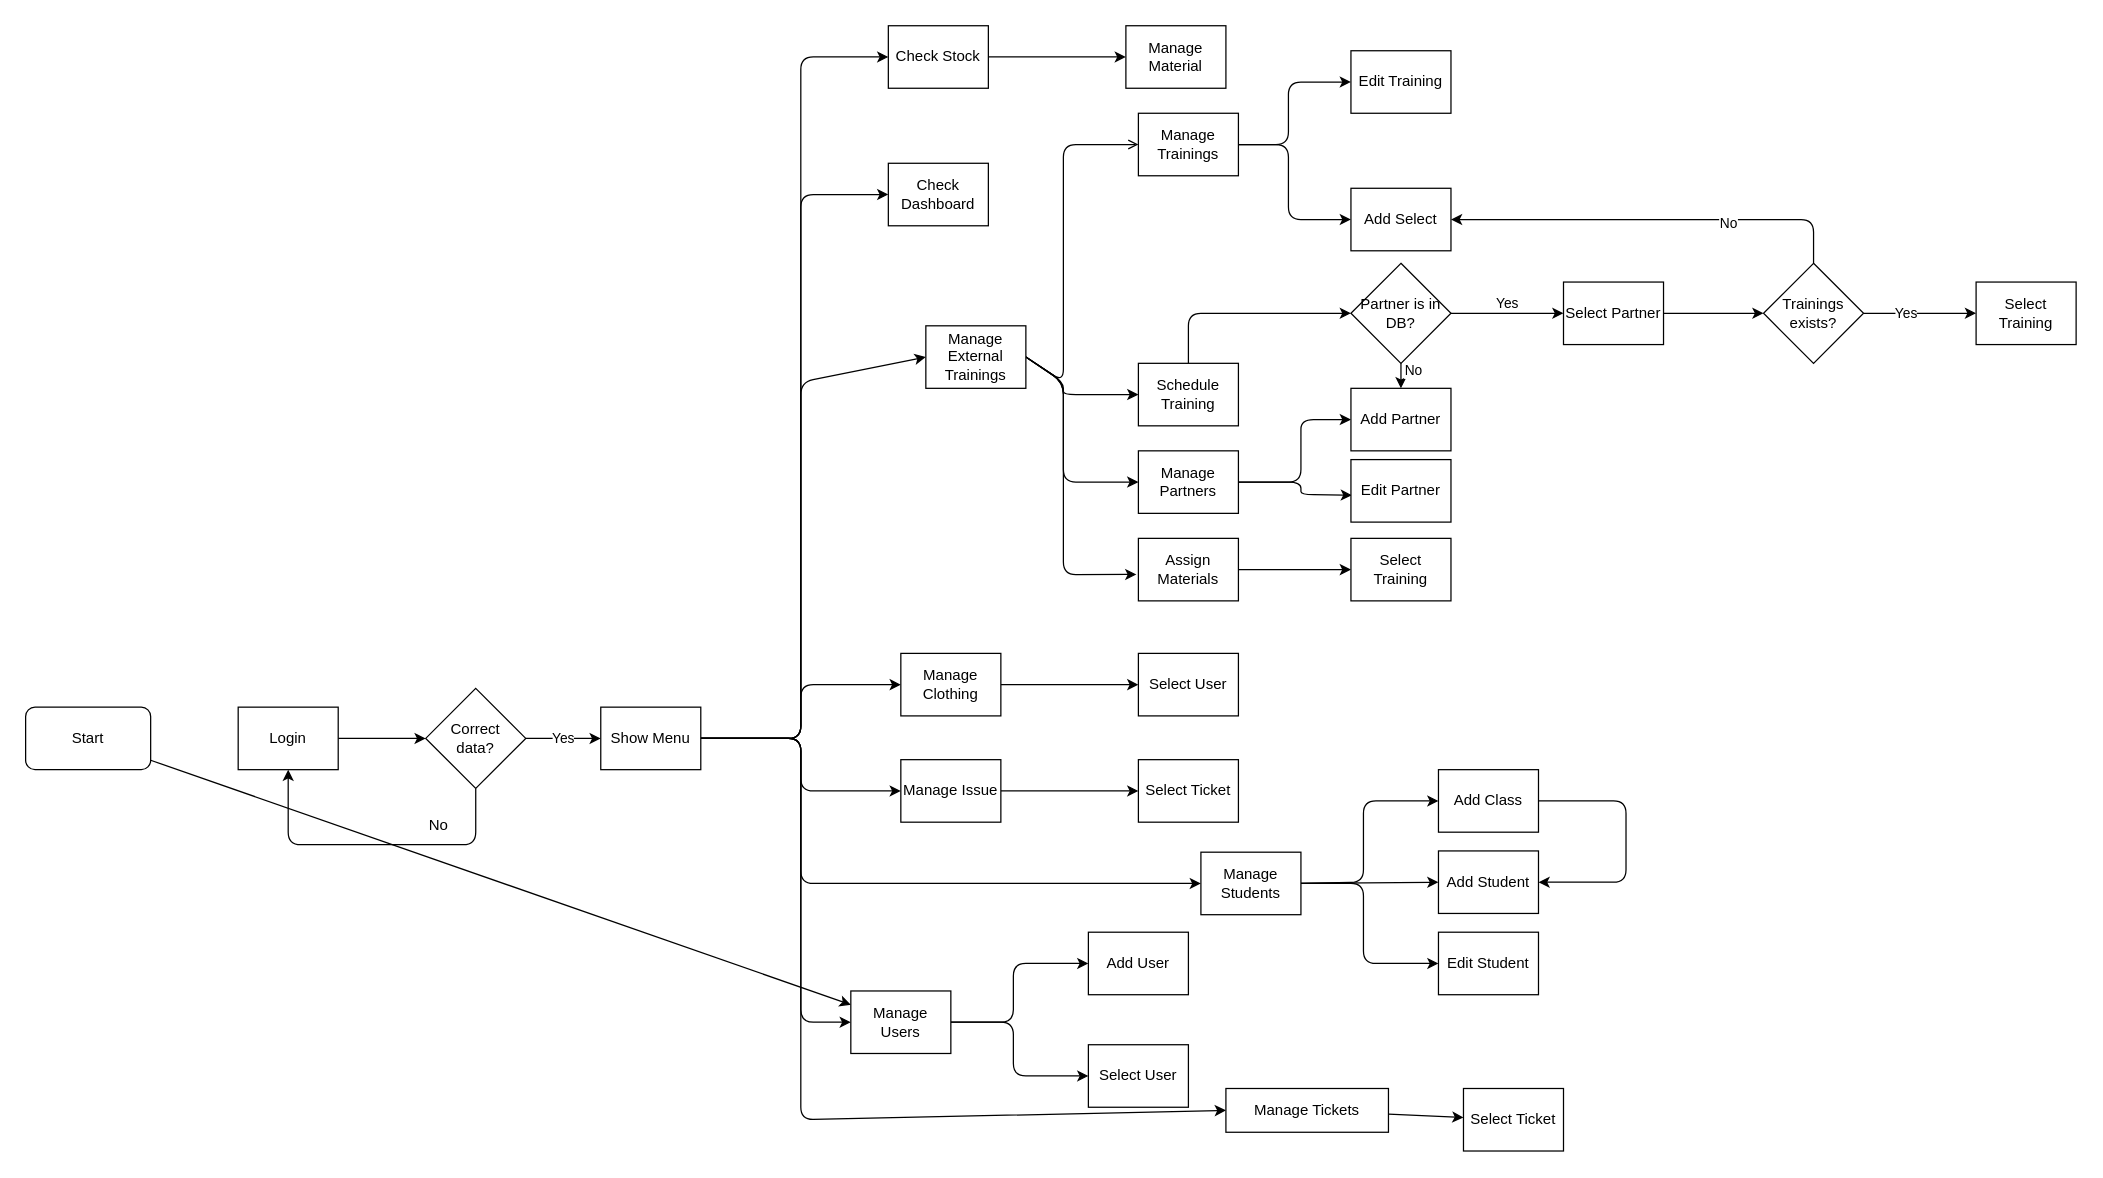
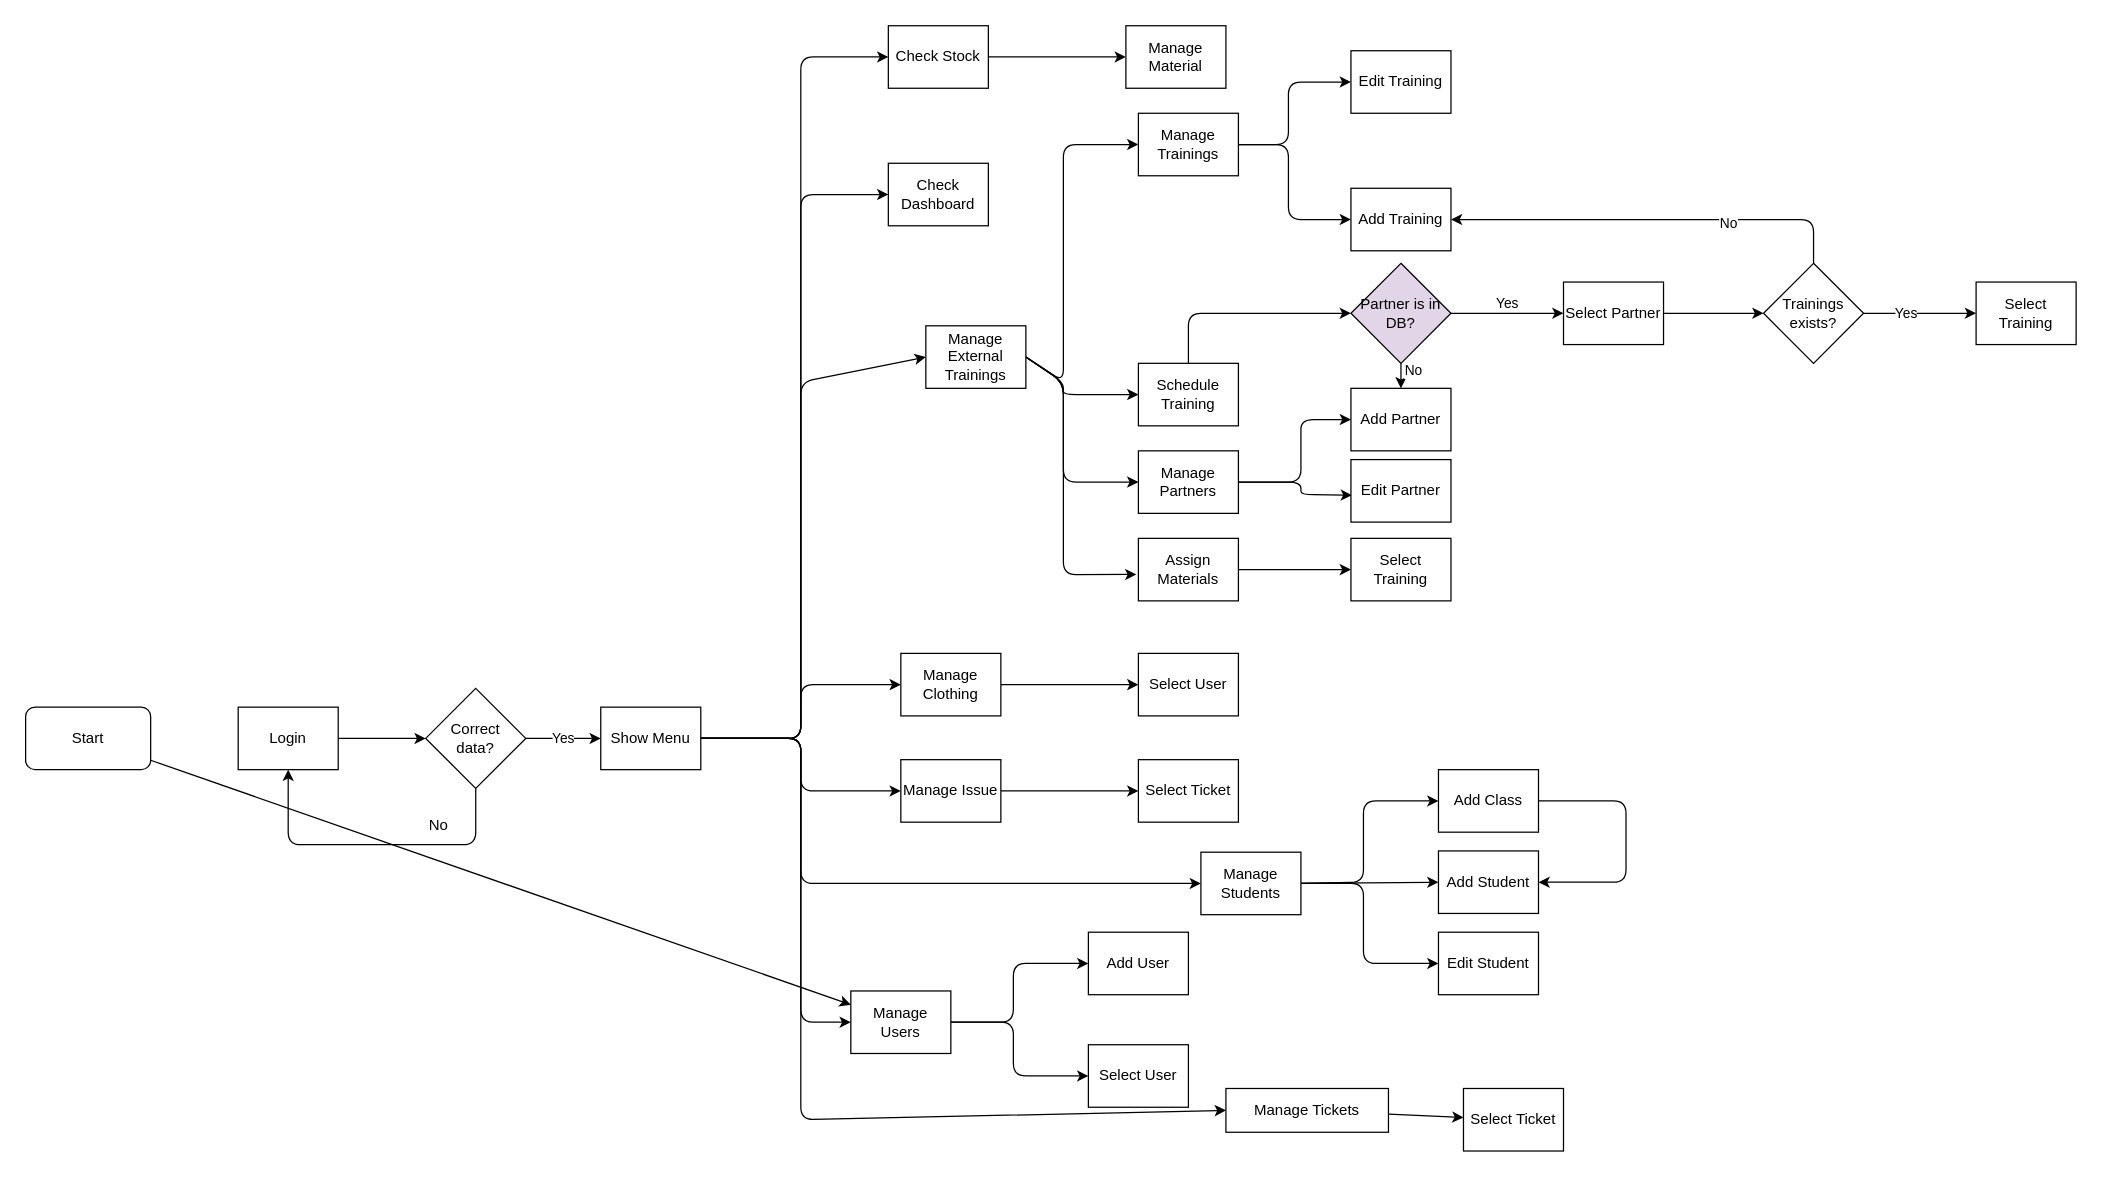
(1131, 144) -> (1128, 144)
(1401, 219) -> (1401, 219)
(1401, 313) -> (1401, 313)
